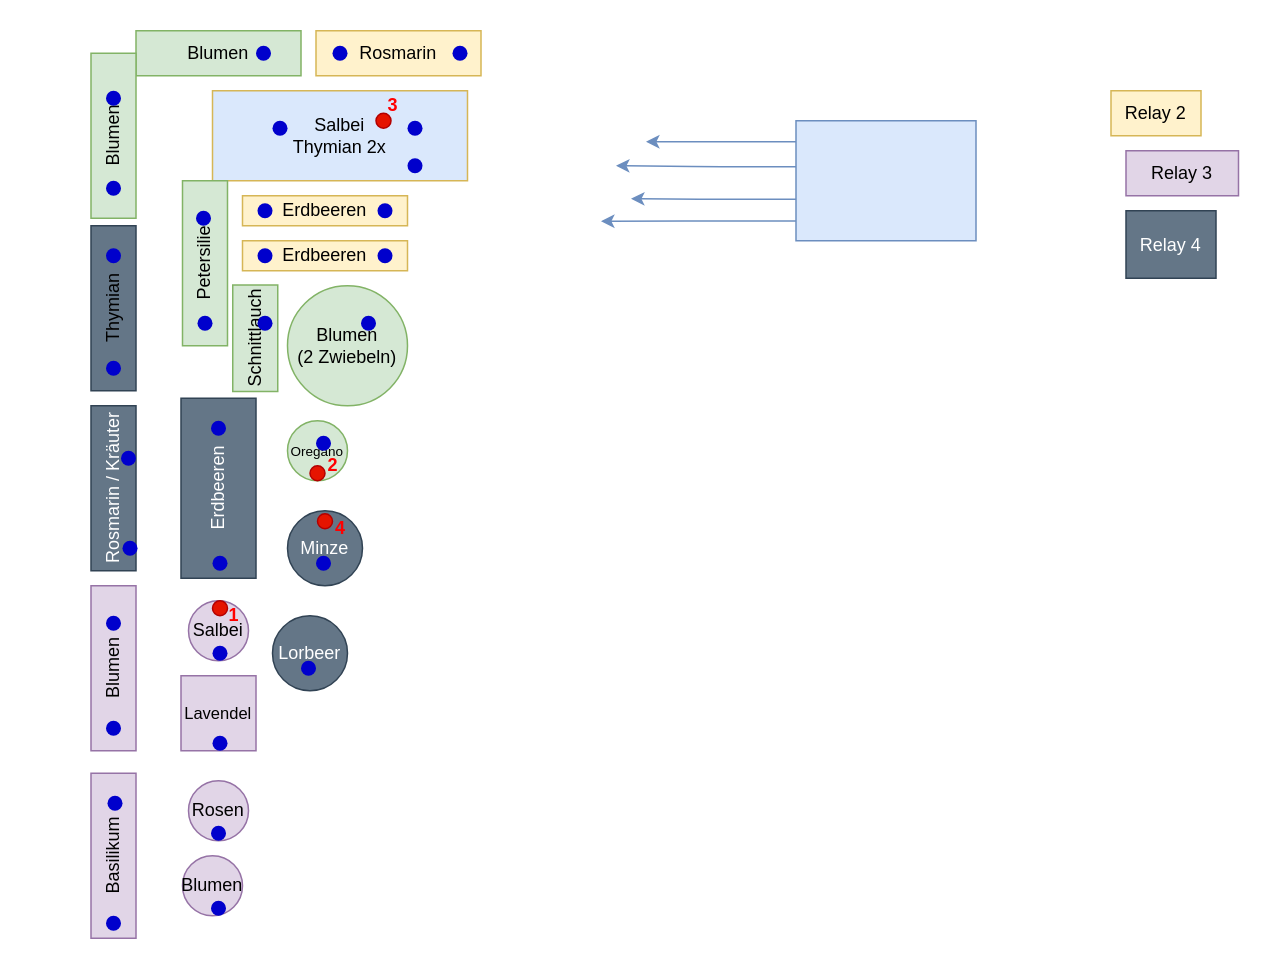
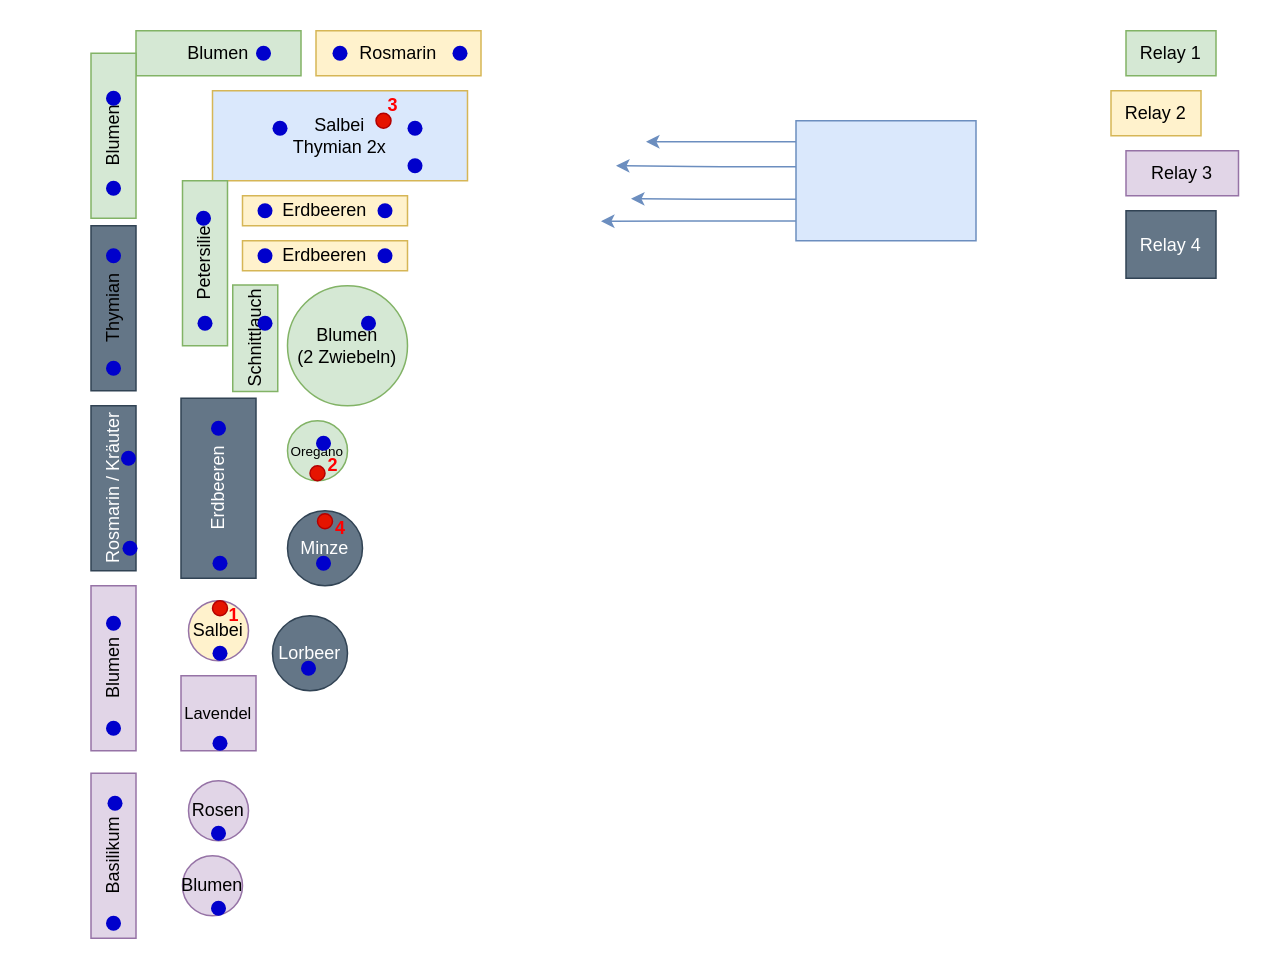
none -> (1171, 53)
(218, 631) -> (218, 631)
